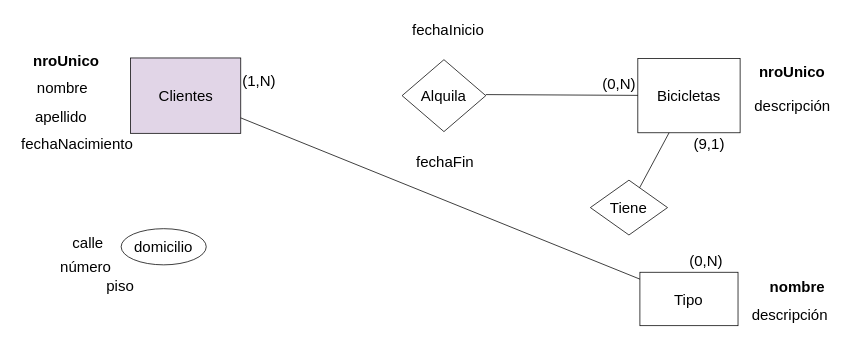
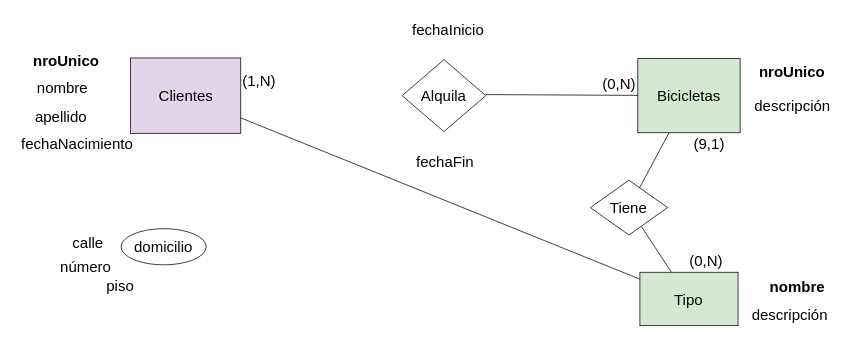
(689, 96) -> (689, 96)
none -> (656, 249)
(689, 299) -> (689, 299)
